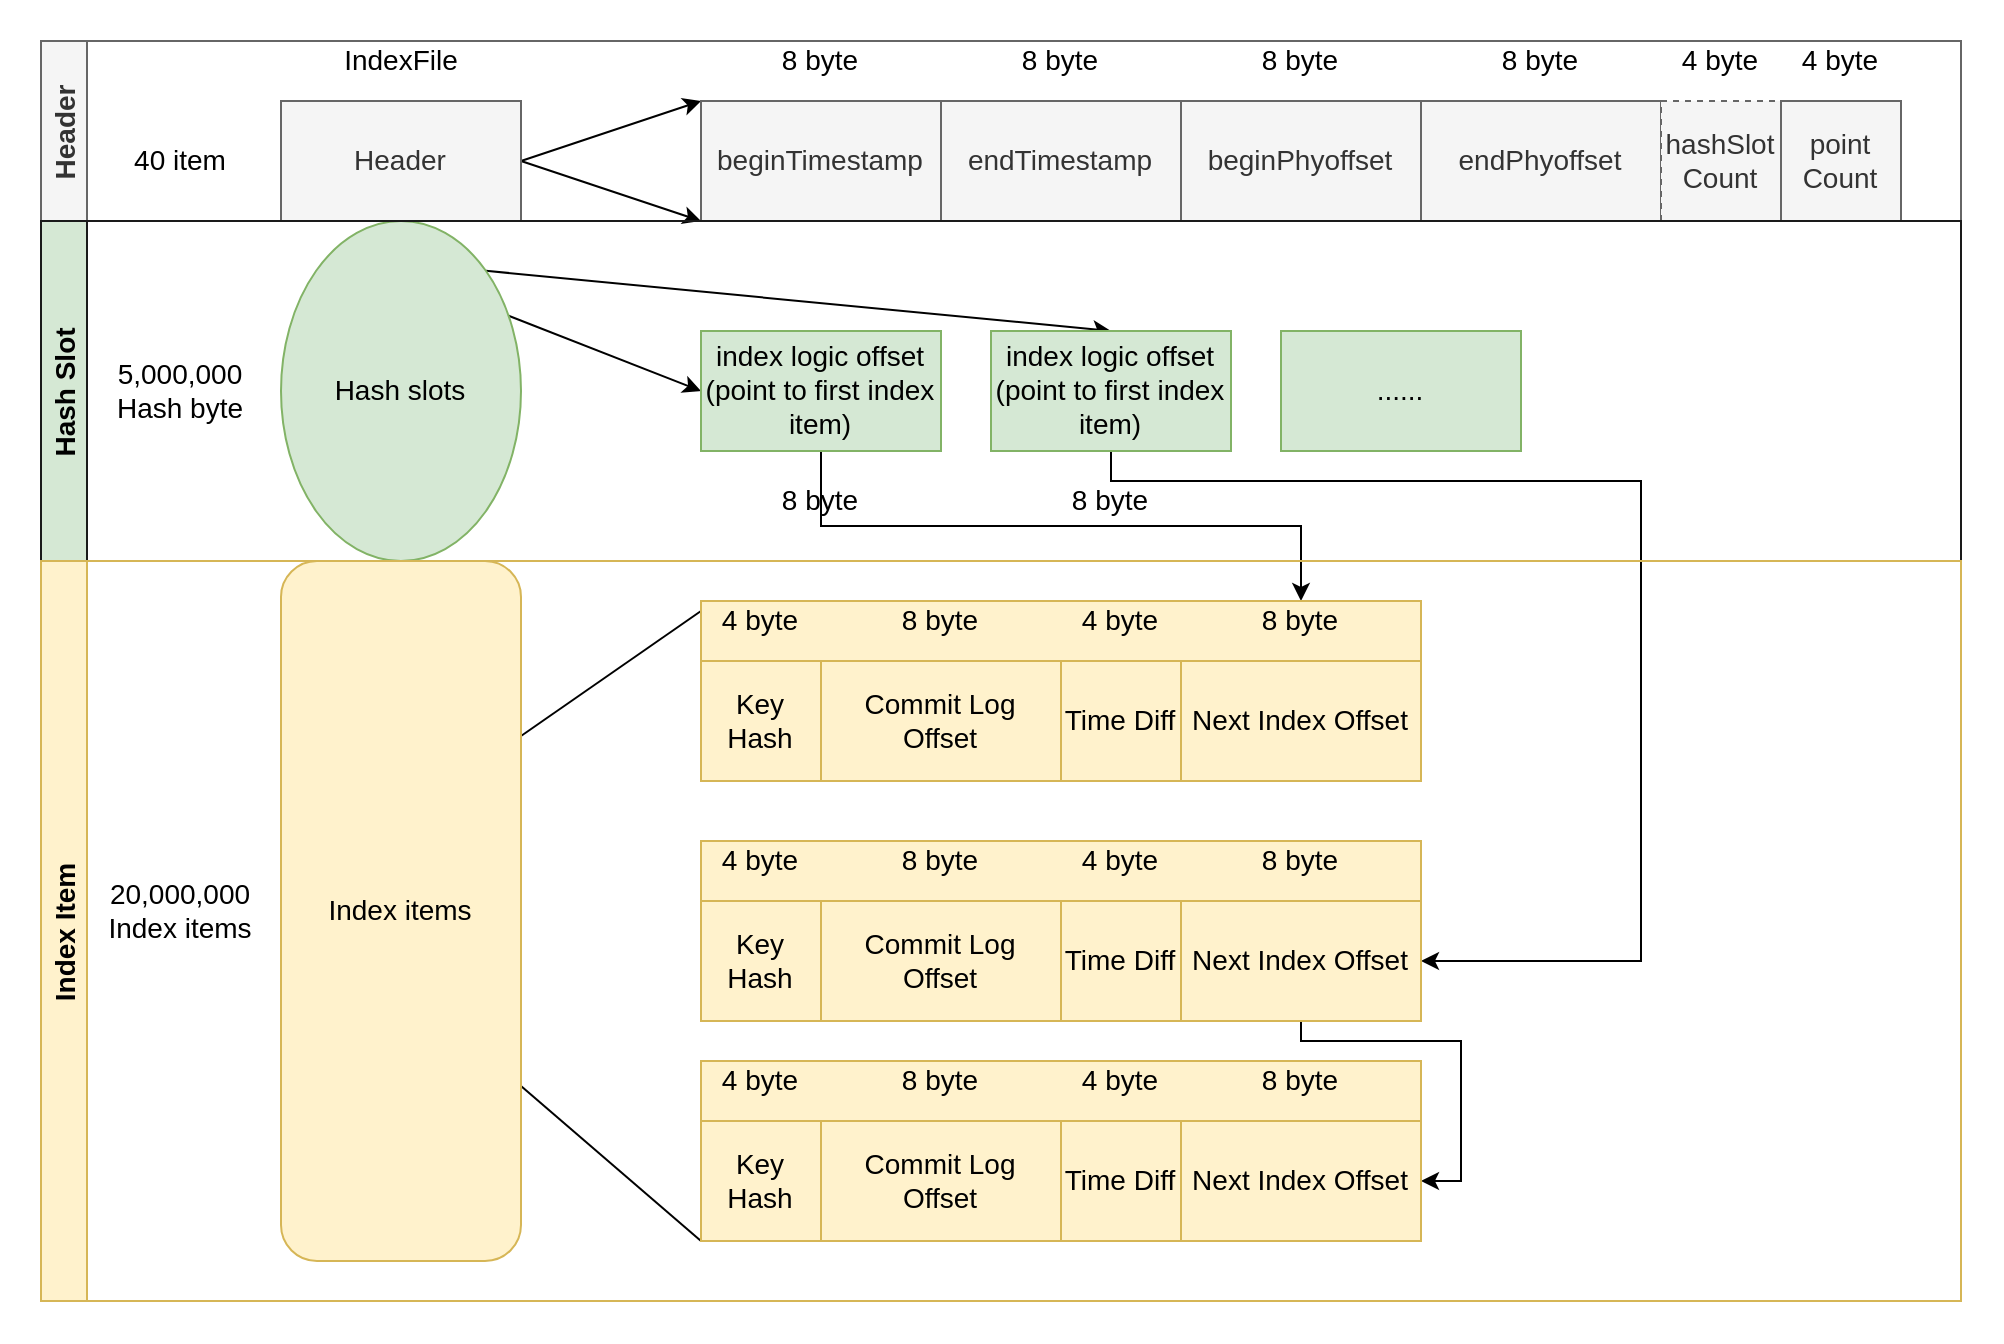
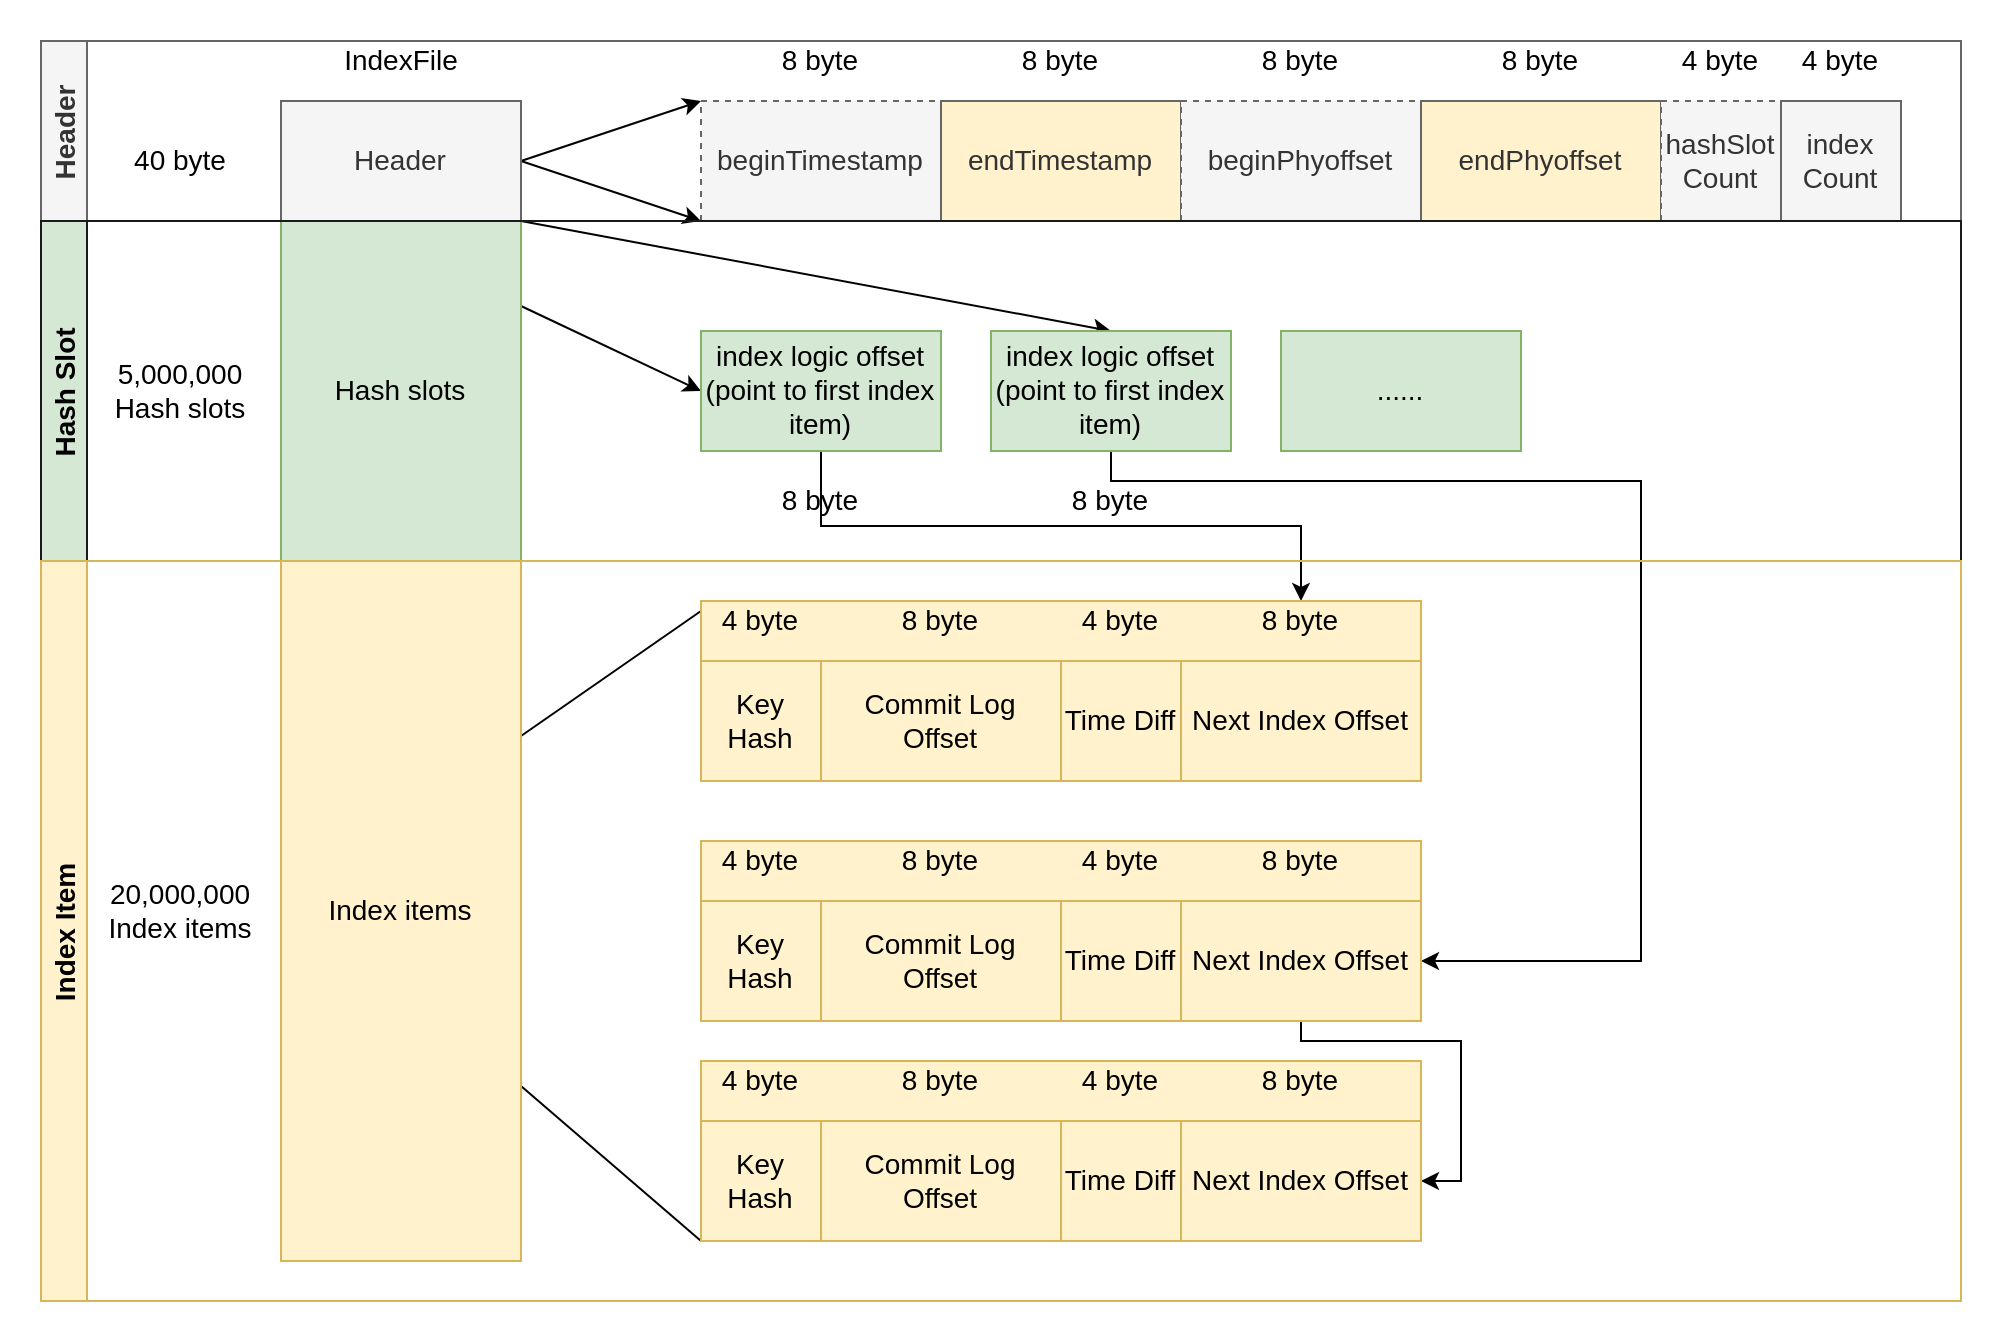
(181, 161) -> (181, 161)
(821, 161) -> (821, 161)
(1061, 161) -> (1061, 161)
(1301, 161) -> (1301, 161)
(1541, 161) -> (1541, 161)
(1841, 161) -> (1841, 161)
(181, 391) -> (181, 391)
(401, 391) -> (401, 391)
(401, 911) -> (401, 911)
